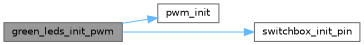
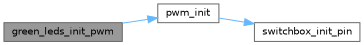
(183, 32) -> (232, 20)
